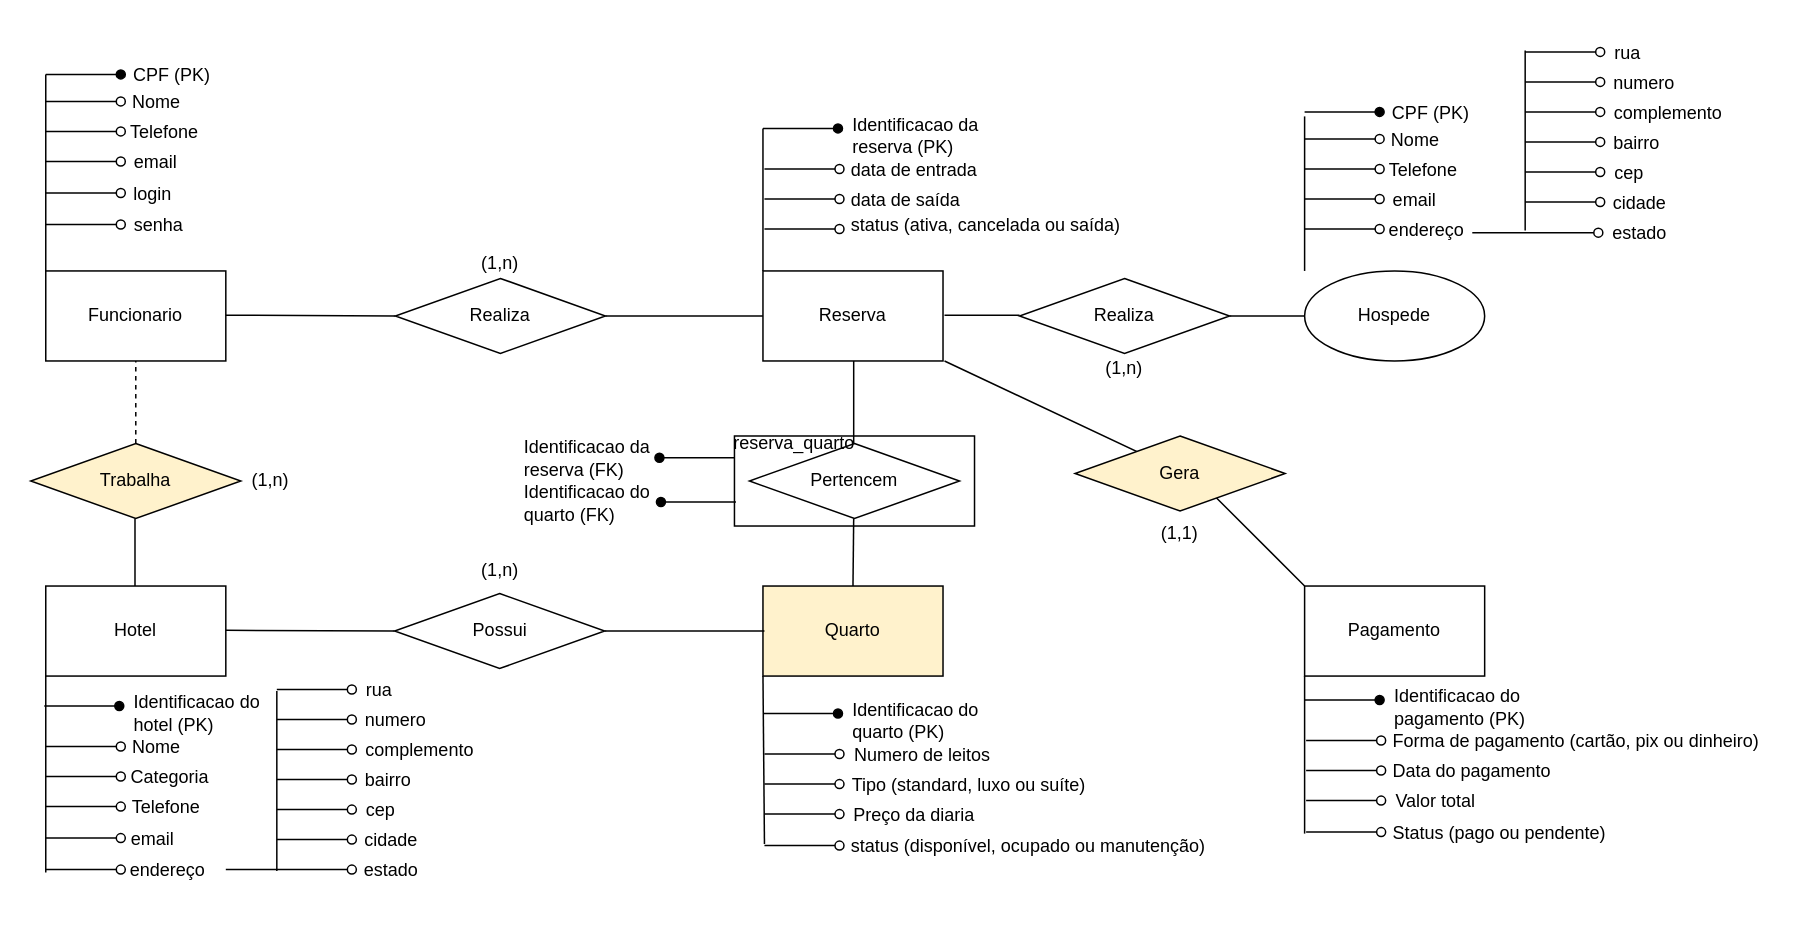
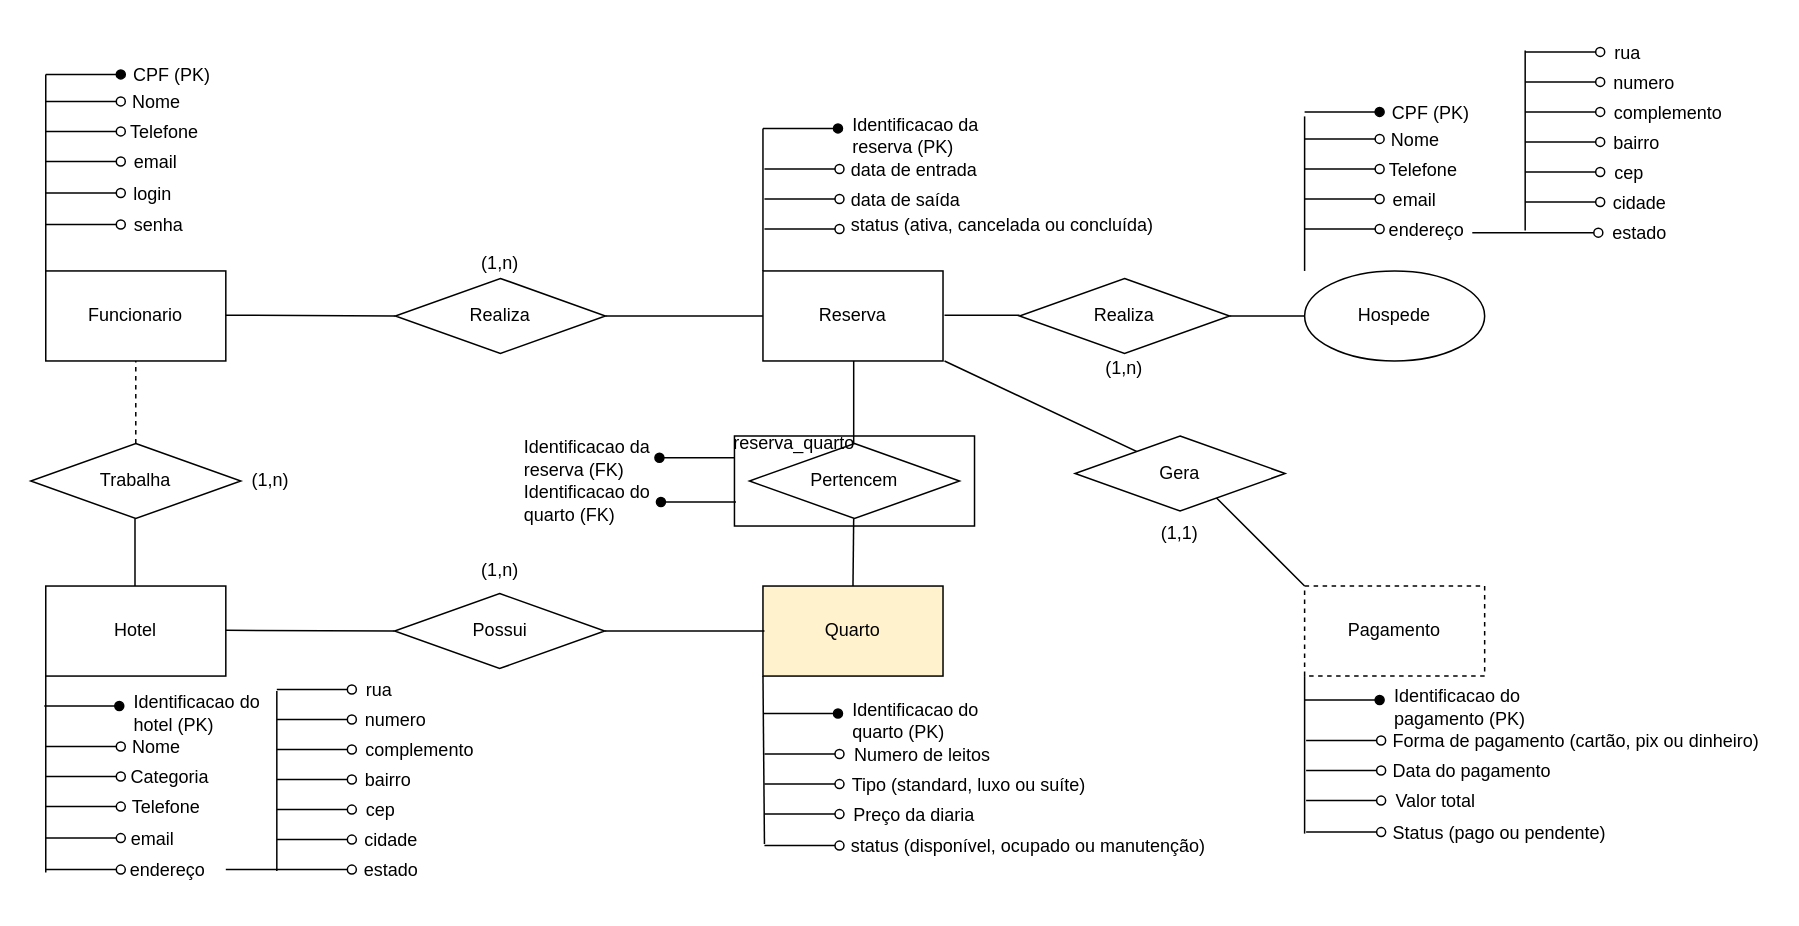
(1006, 226) -> (1008, 226)
(1180, 473) -> (1180, 473)
(136, 481) -> (136, 481)
(1394, 631) -> (1394, 631)
